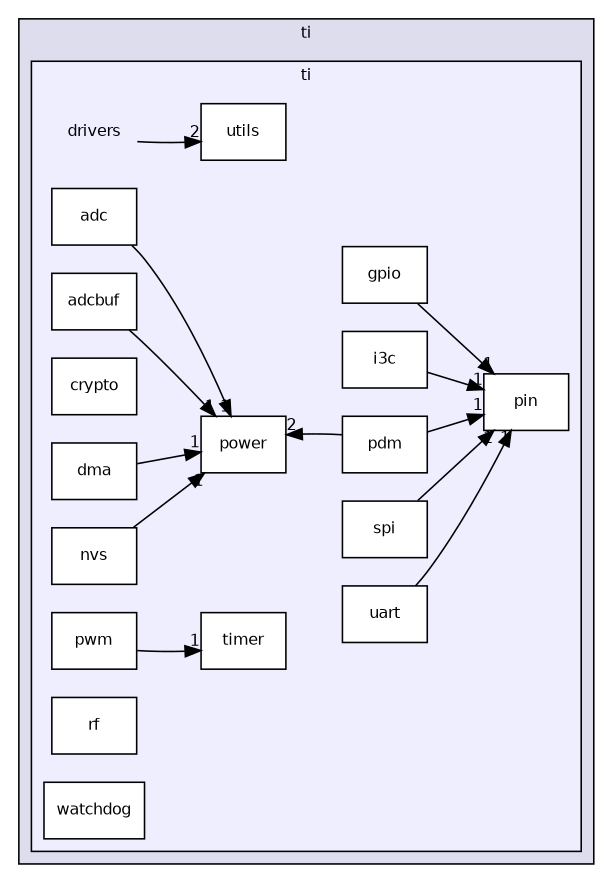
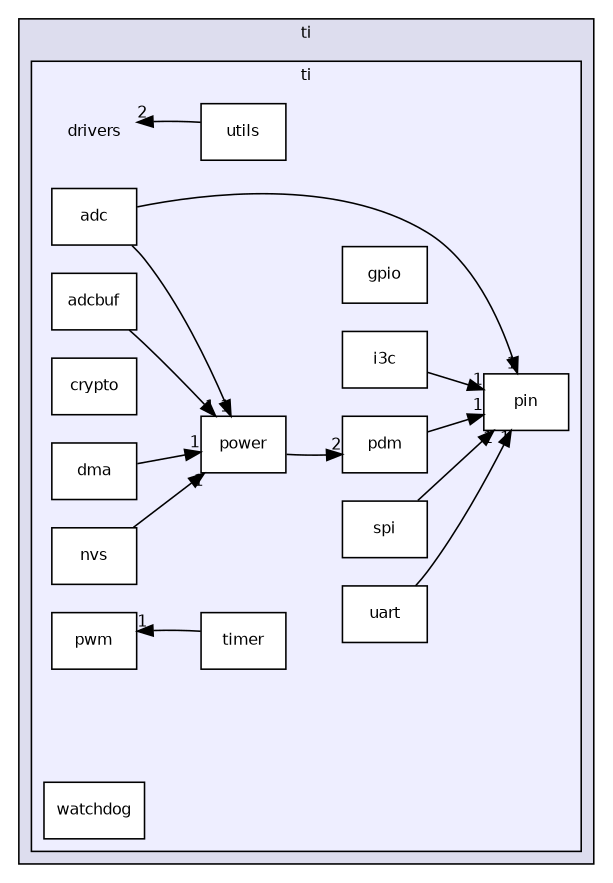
(161, 142) -> (177, 121)
(450, 333) -> (361, 206)
(322, 434) -> (306, 455)
(161, 651) -> (177, 630)
(94, 726) -> none
